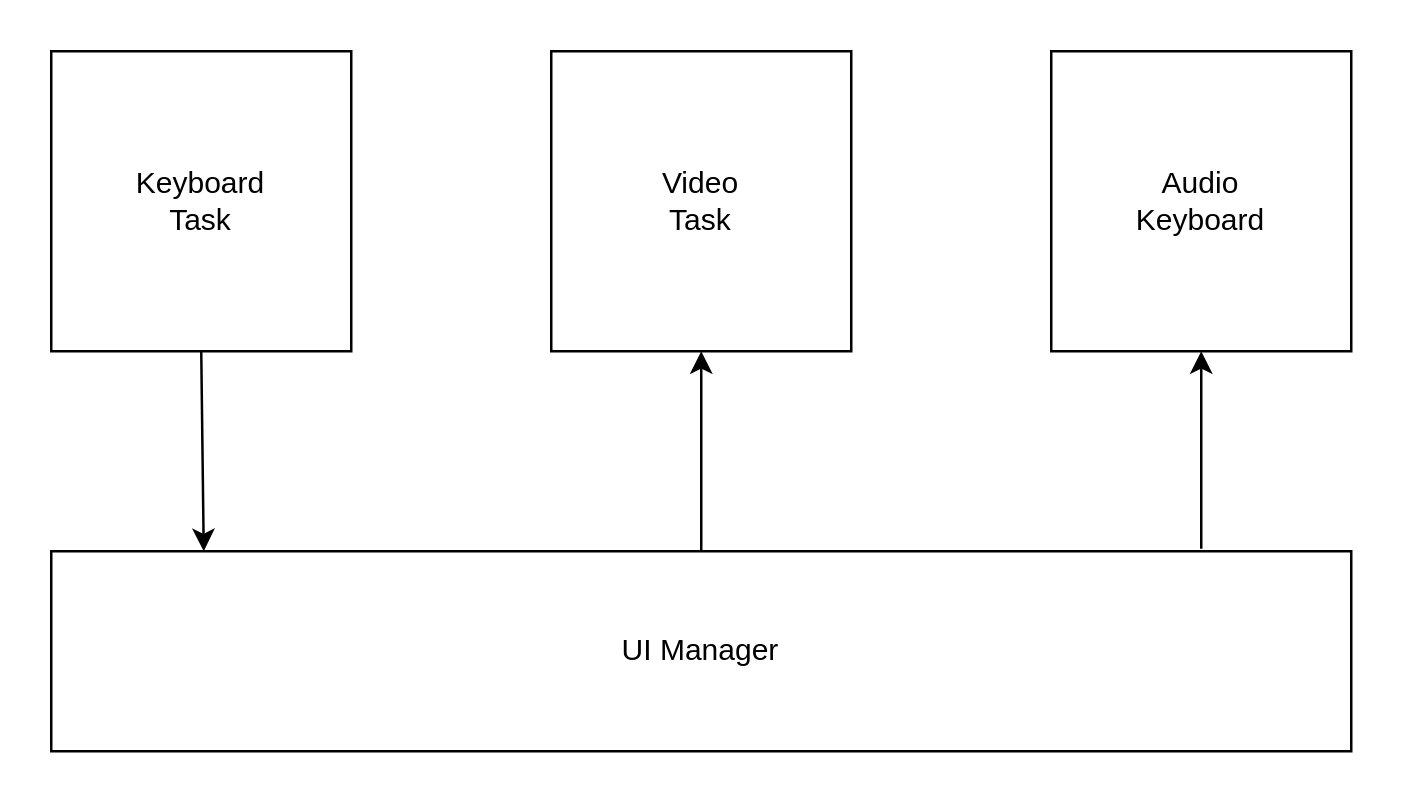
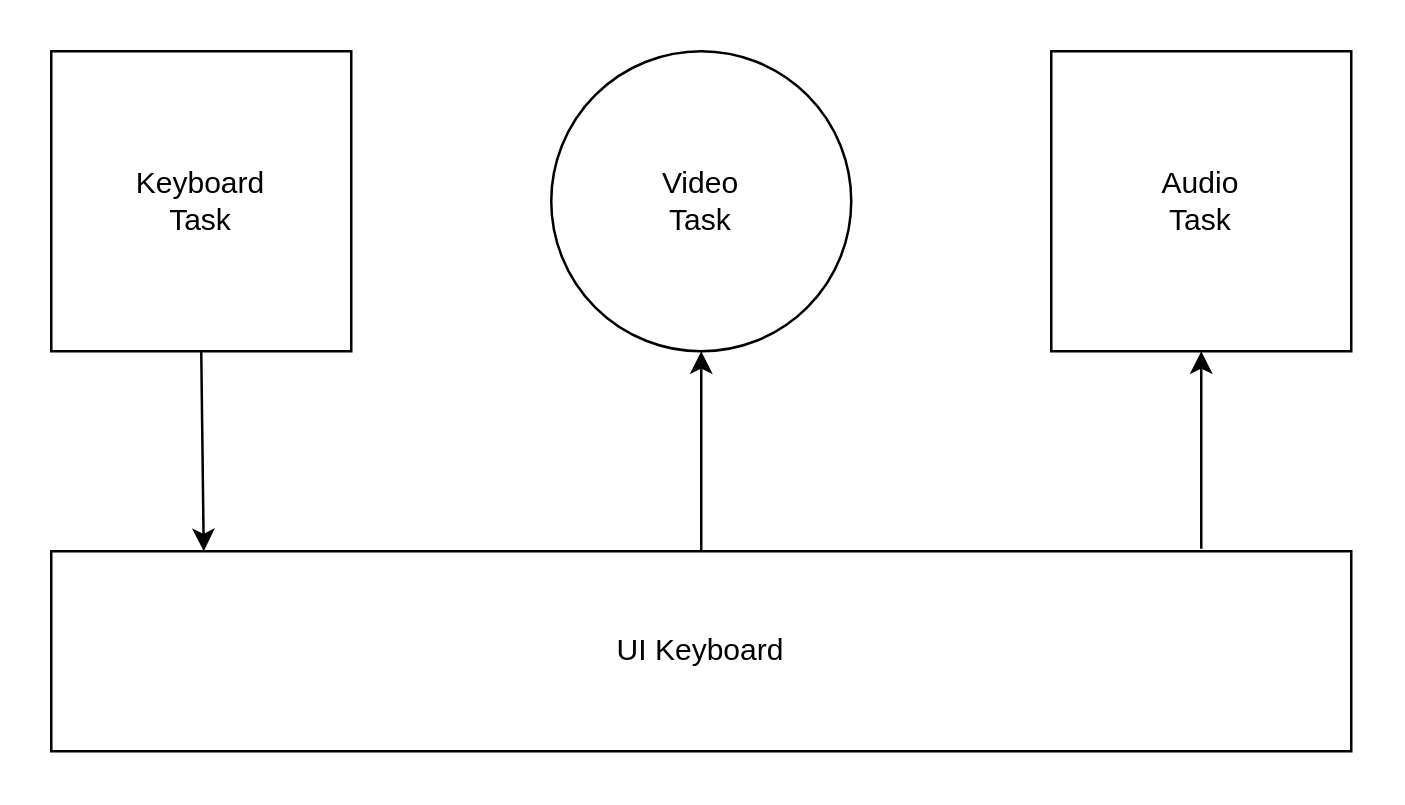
(701, 201) -> (701, 201)
(1201, 201) -> (1201, 201)
(701, 651) -> (701, 651)
